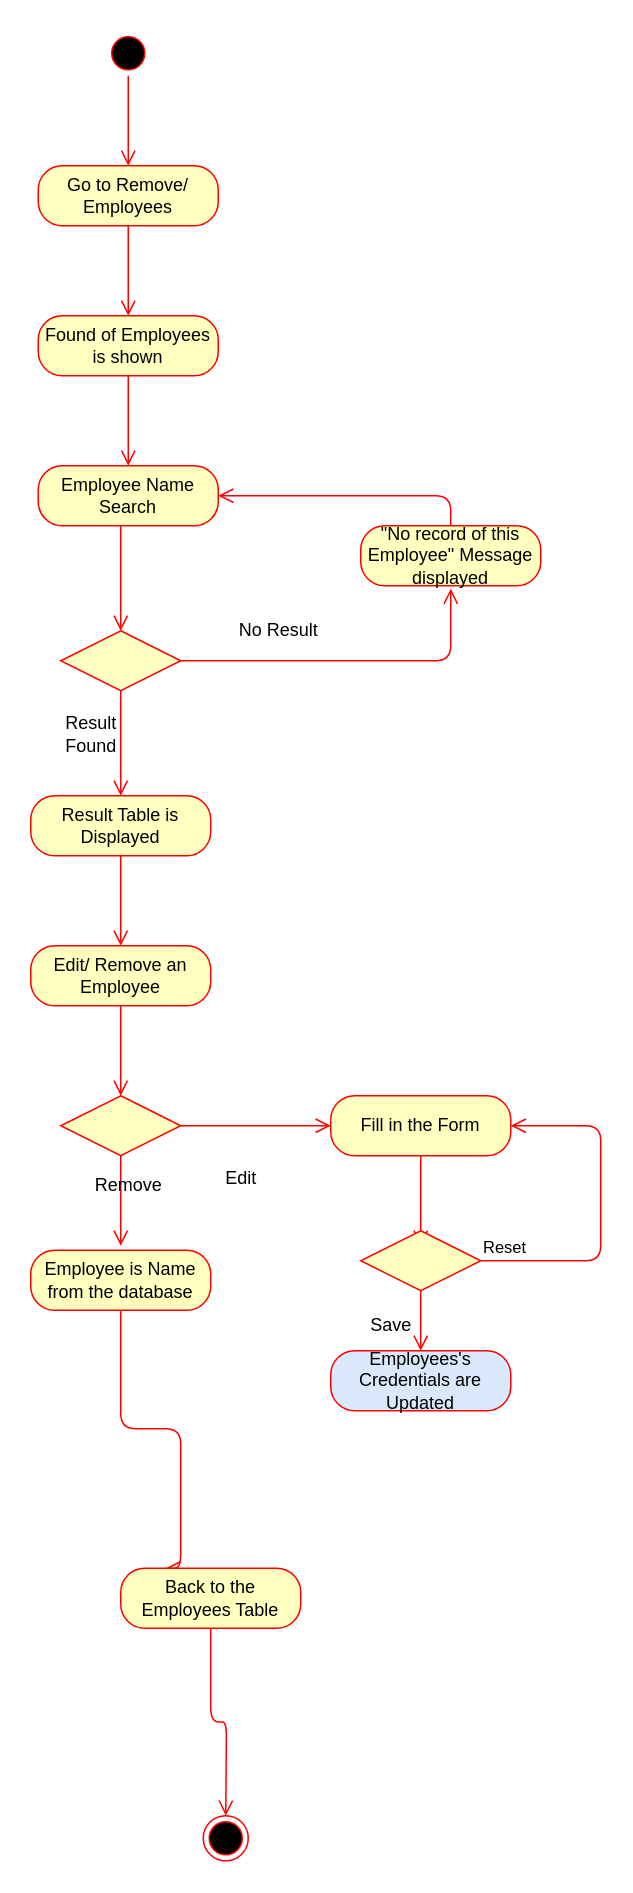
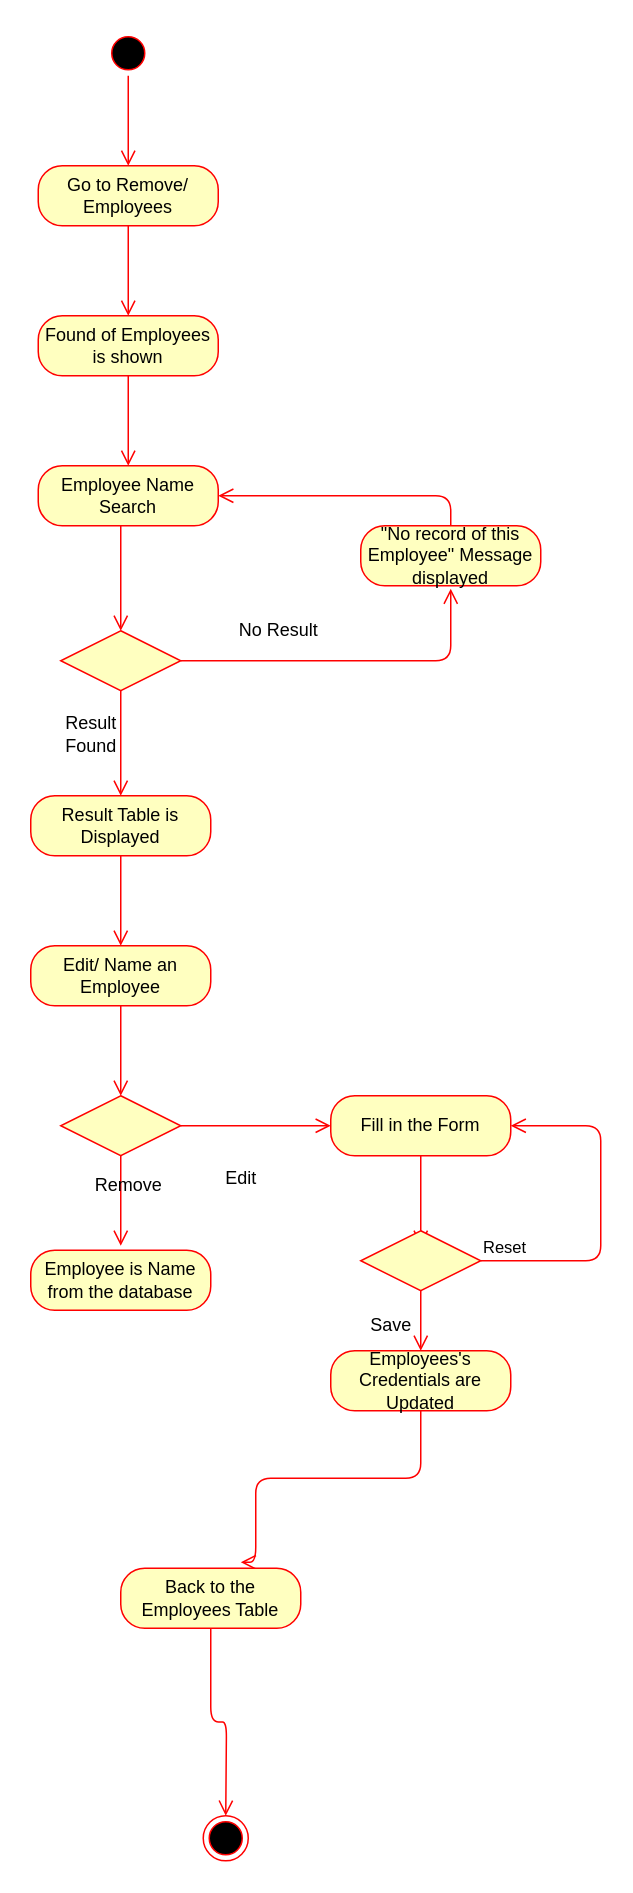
(121, 976) -> (121, 976)
(421, 1381) -> (421, 1381)
(163, 1429) -> none
none -> (329, 1478)
